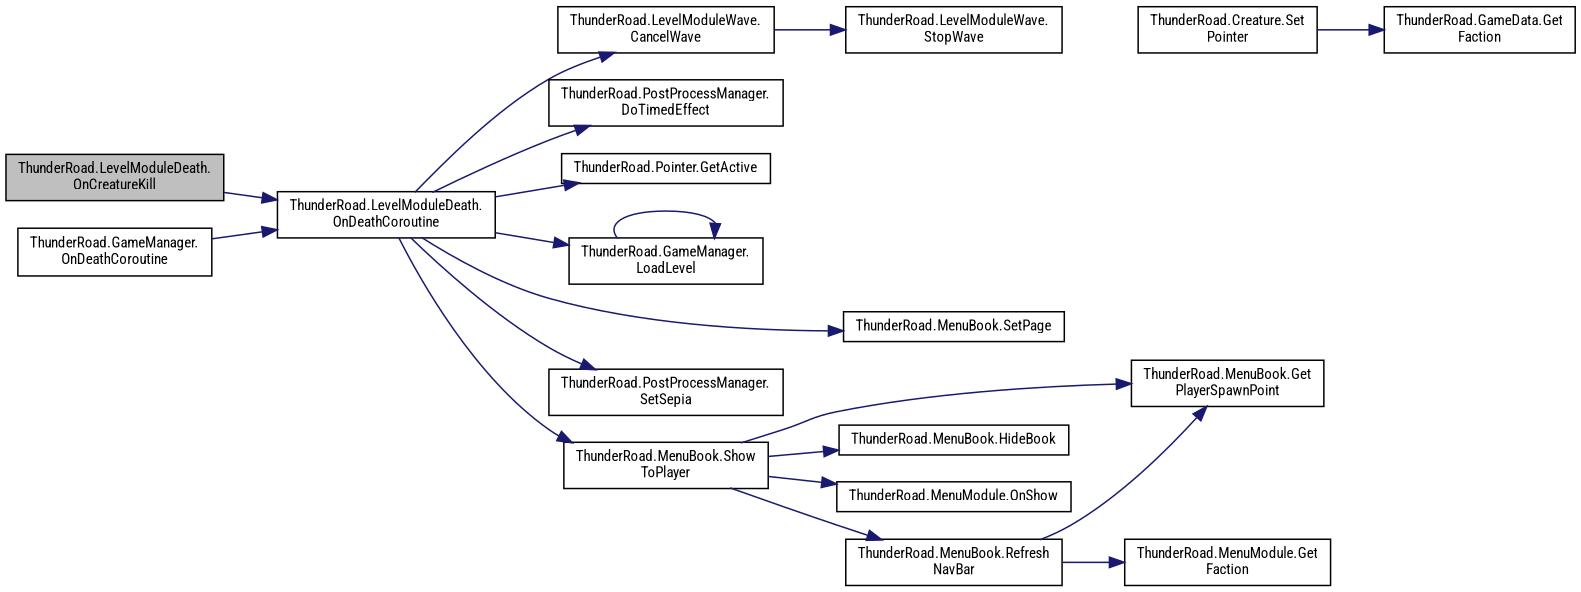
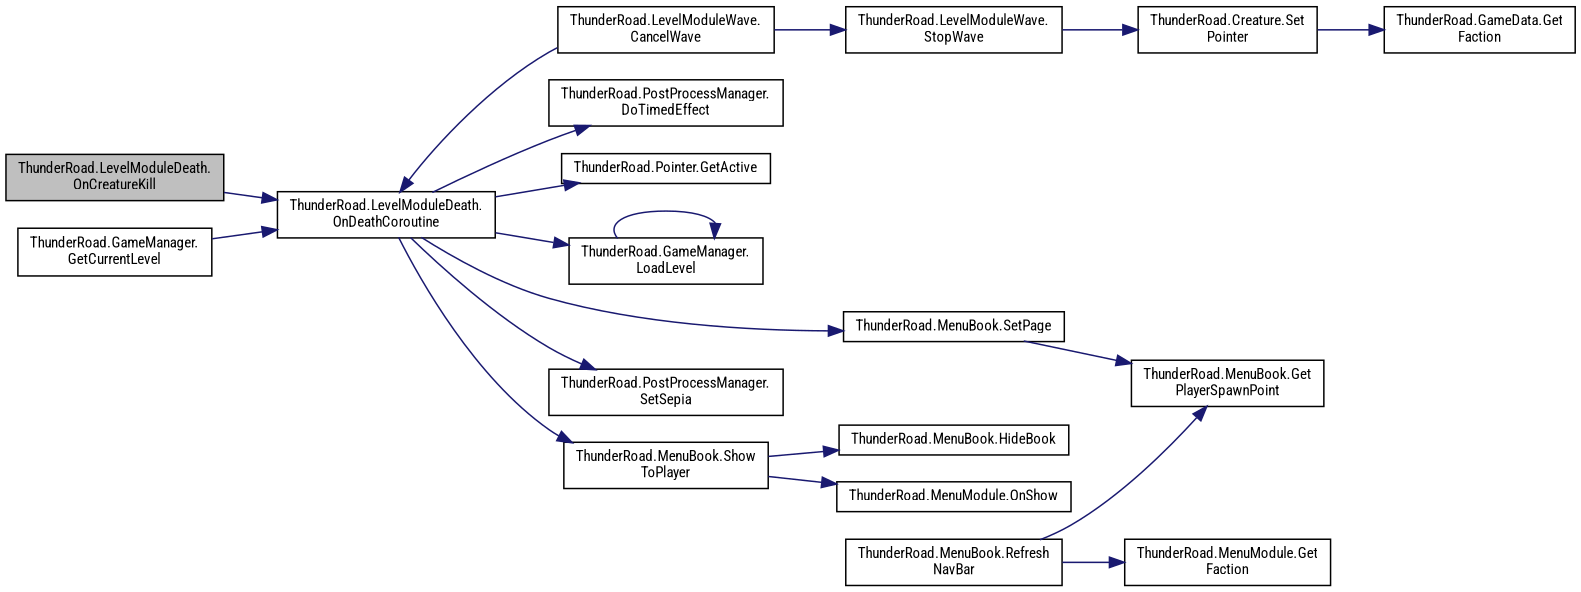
none -> (1092, 30)
(500, 113) -> (477, 107)
(115, 252) -> (115, 252)
(926, 398) -> (1070, 351)
(798, 512) -> none
